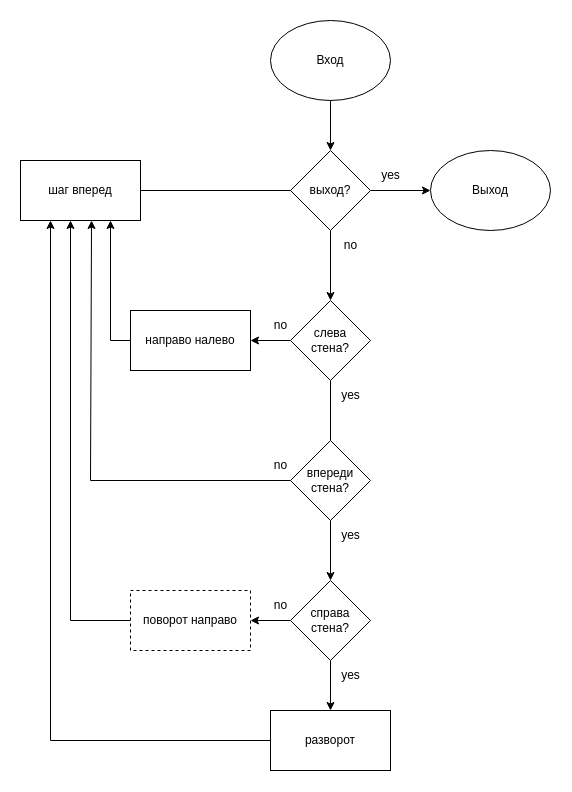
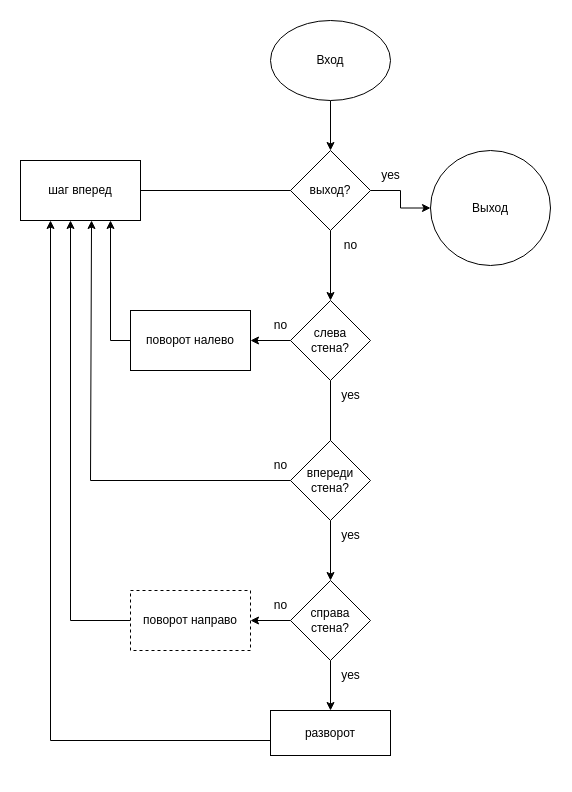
(491, 191) -> (491, 208)
(191, 341) -> (191, 341)
(331, 741) -> (331, 733)
